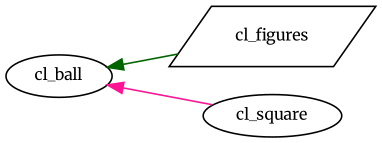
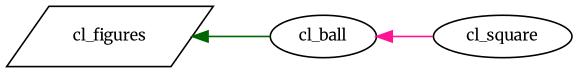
(150, 59) -> (239, 36)
